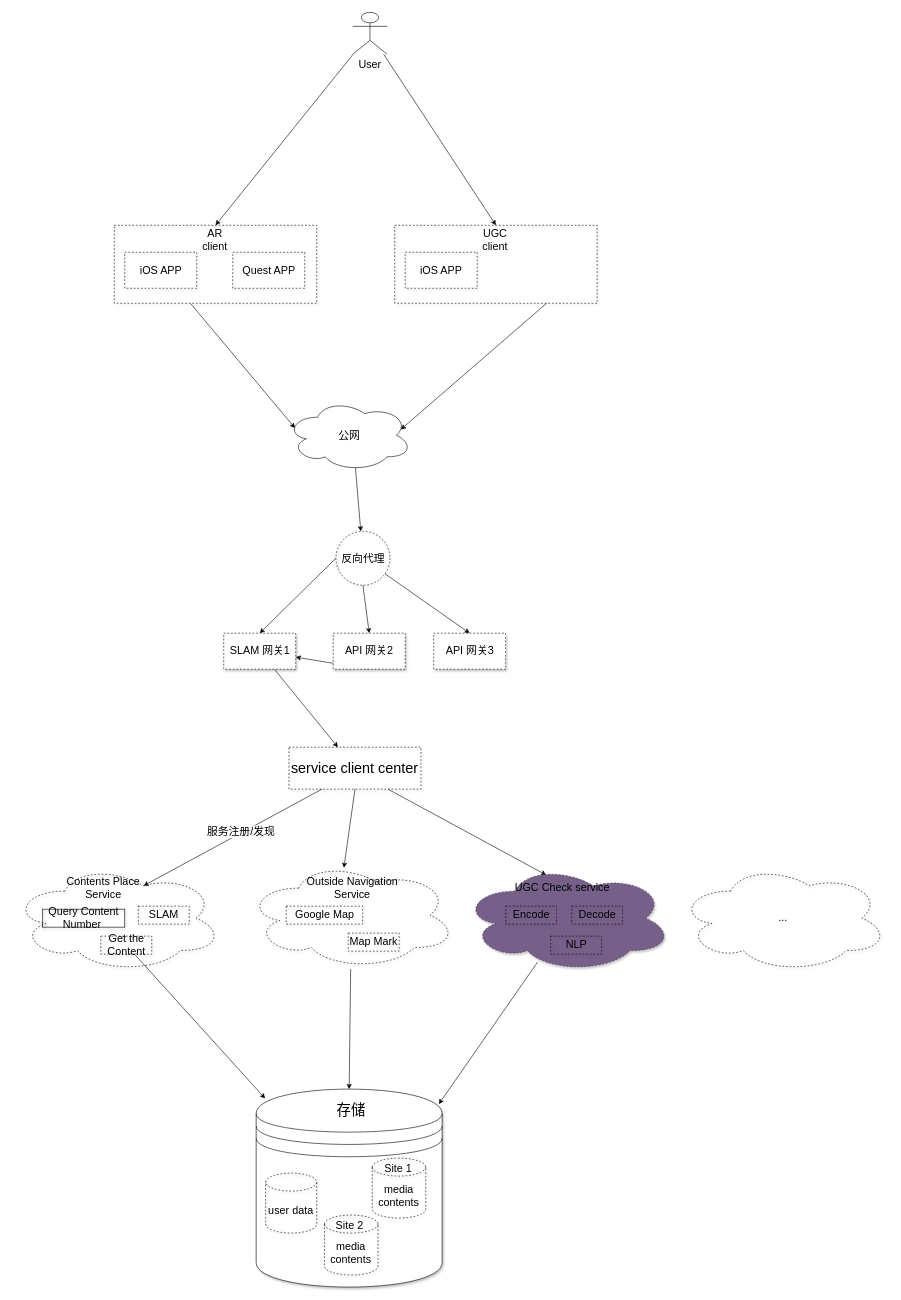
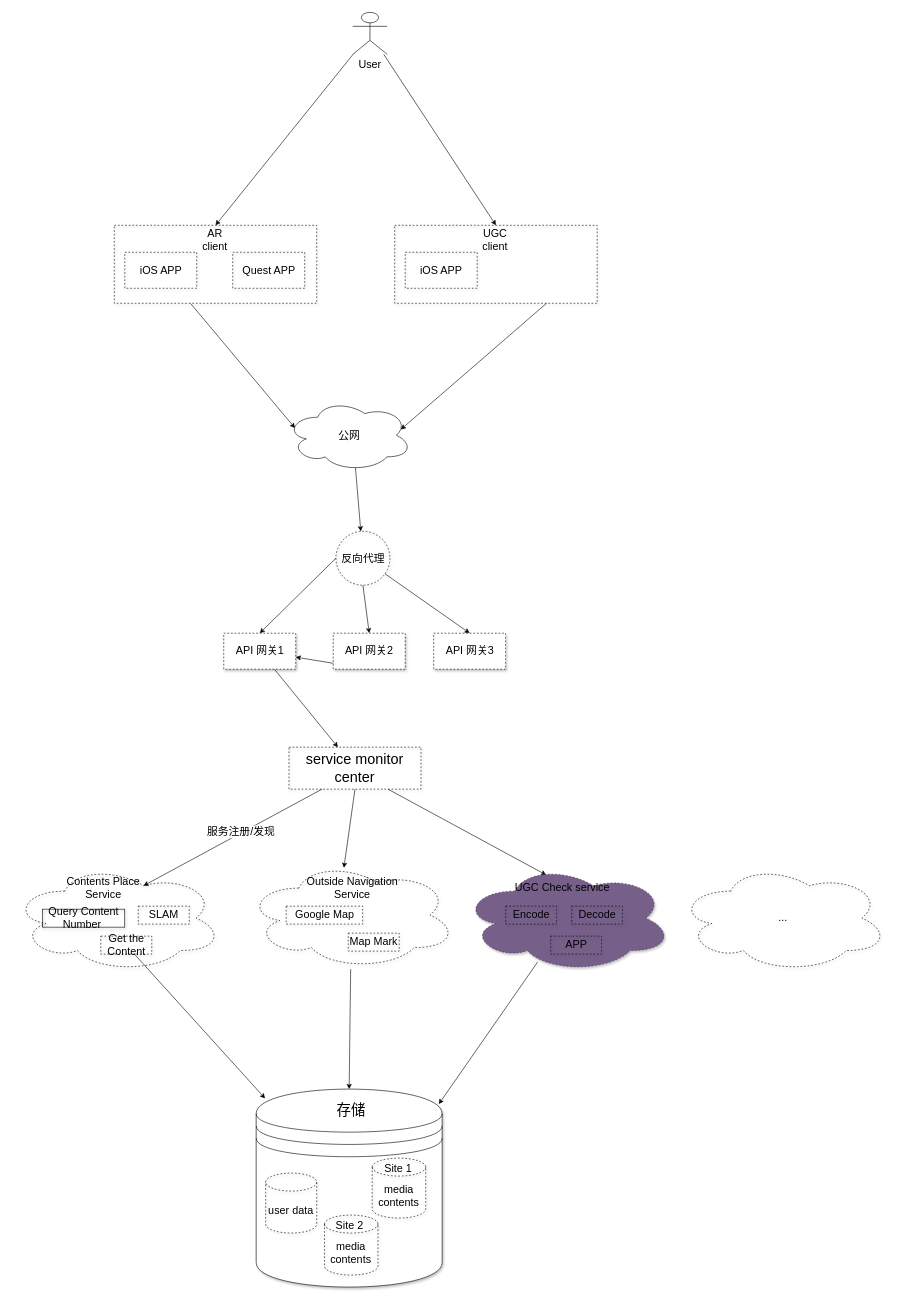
(260, 651) -> (260, 651)
(355, 768) -> (355, 768)
(577, 945) -> (577, 945)
